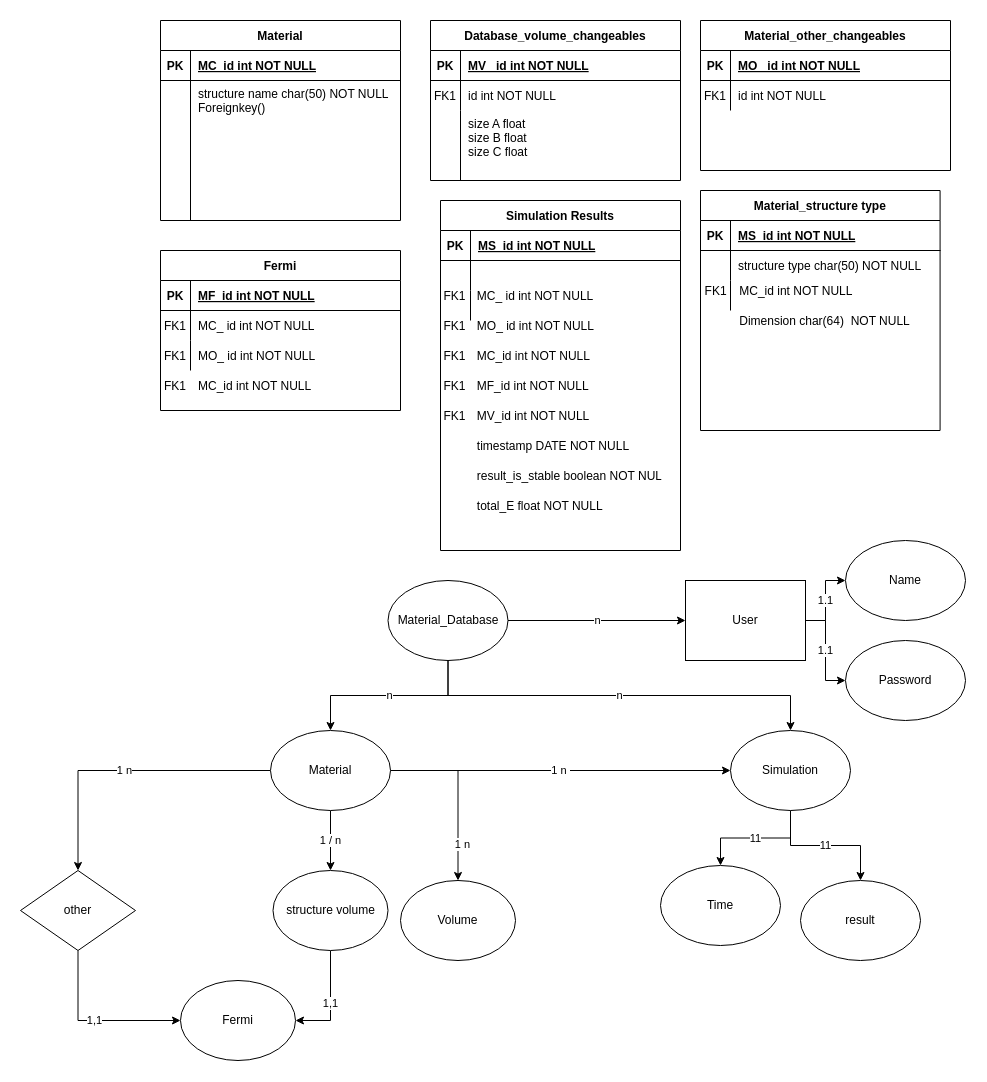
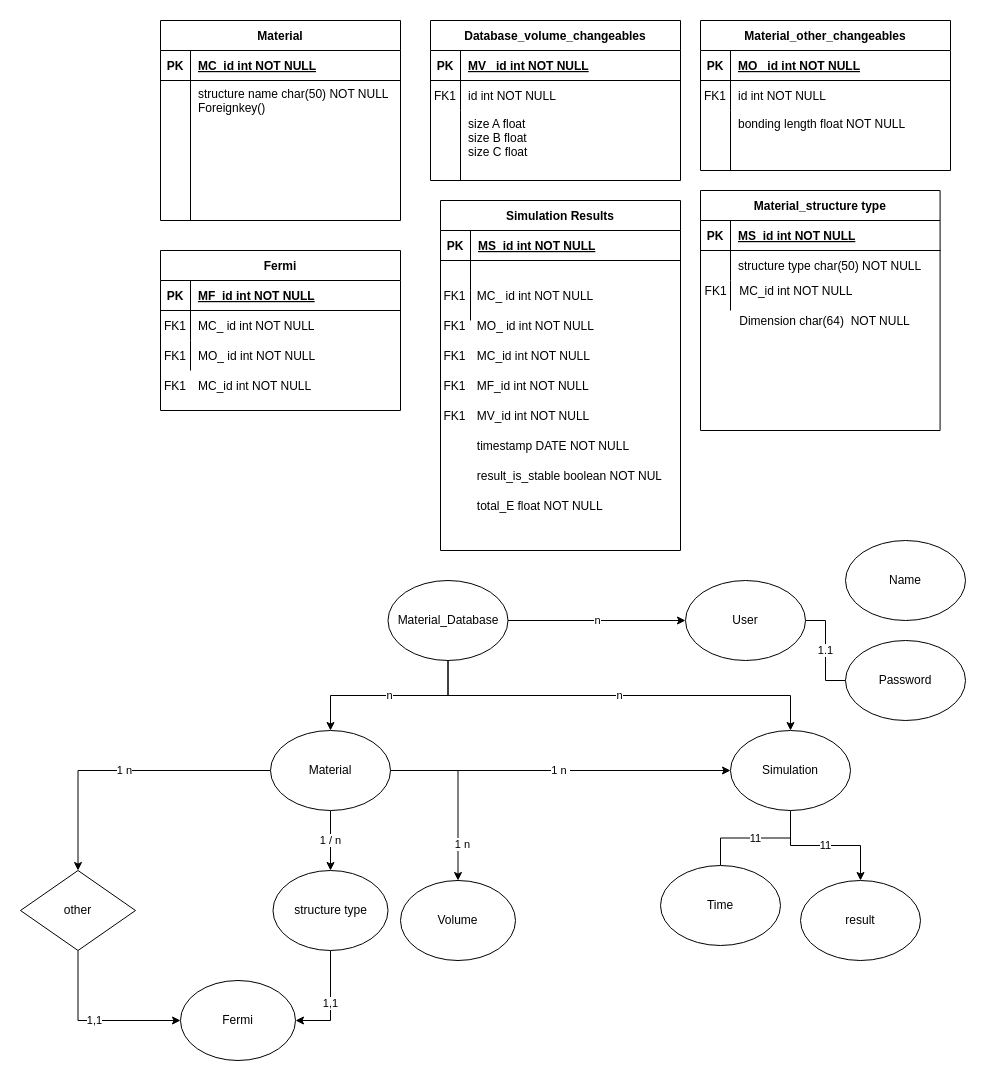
none -> (841, 141)
(826, 594) -> none
(746, 621) -> (746, 621)
(837, 681) -> (840, 681)
(721, 857) -> (721, 860)
(331, 911) -> (331, 911)
